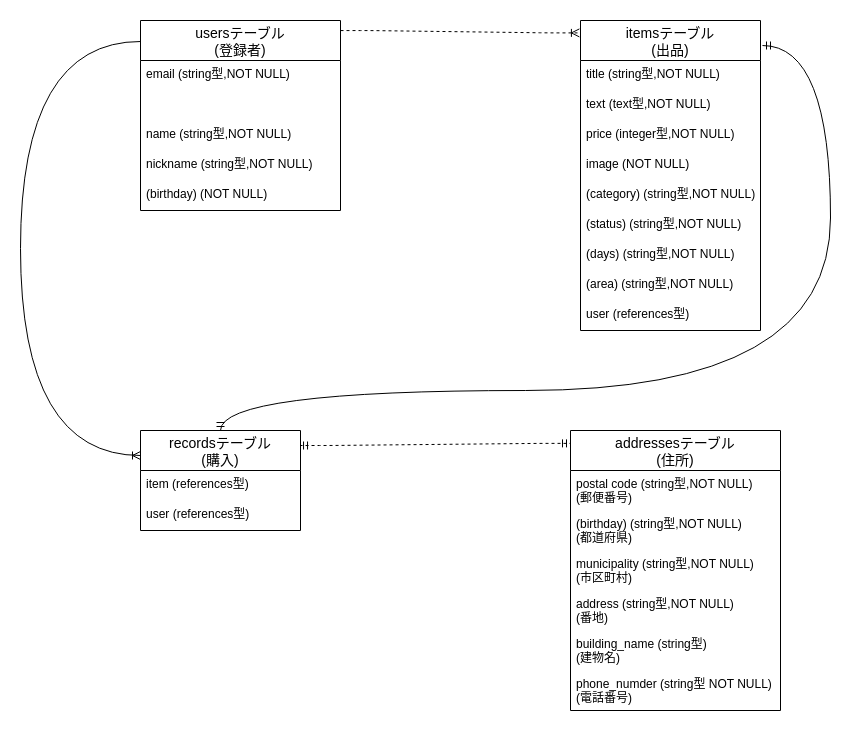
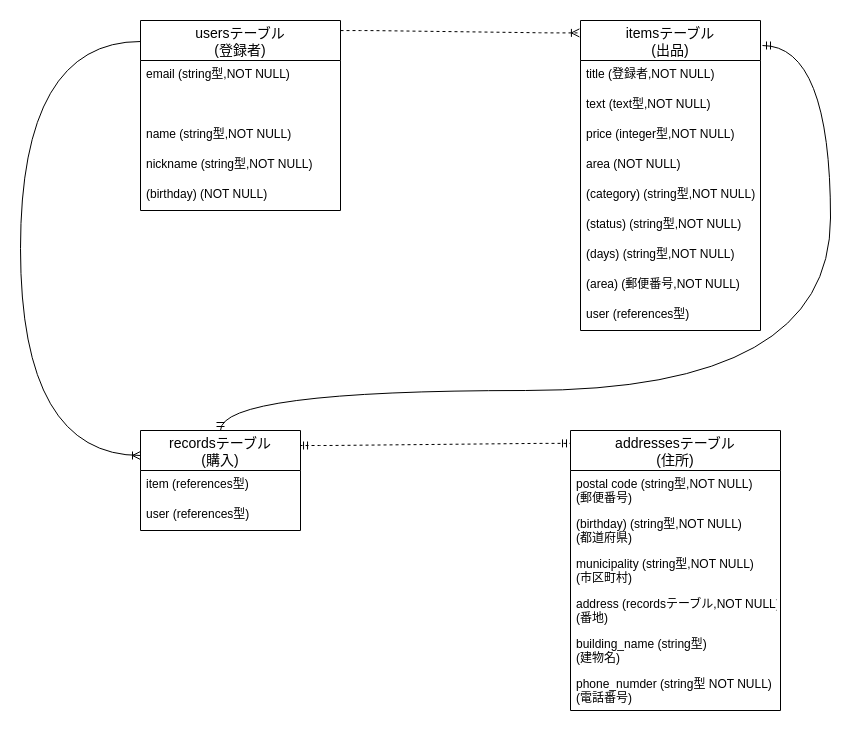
(660, 74) -> (653, 74)
(635, 164) -> (633, 164)
(666, 284) -> (666, 284)
(660, 604) -> (683, 604)
